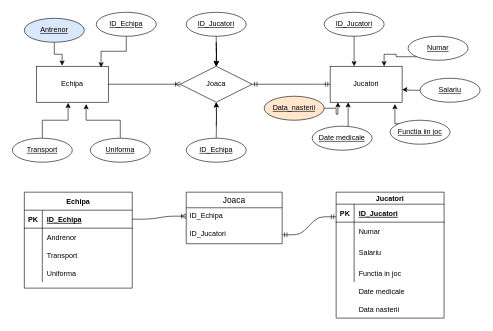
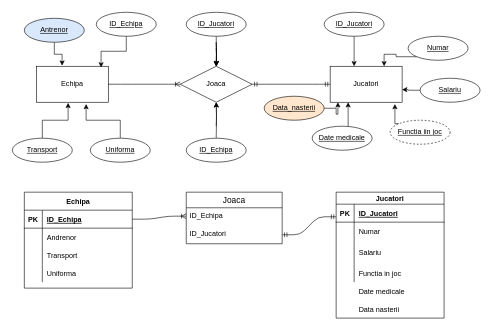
(420, 132) -> (420, 132)
